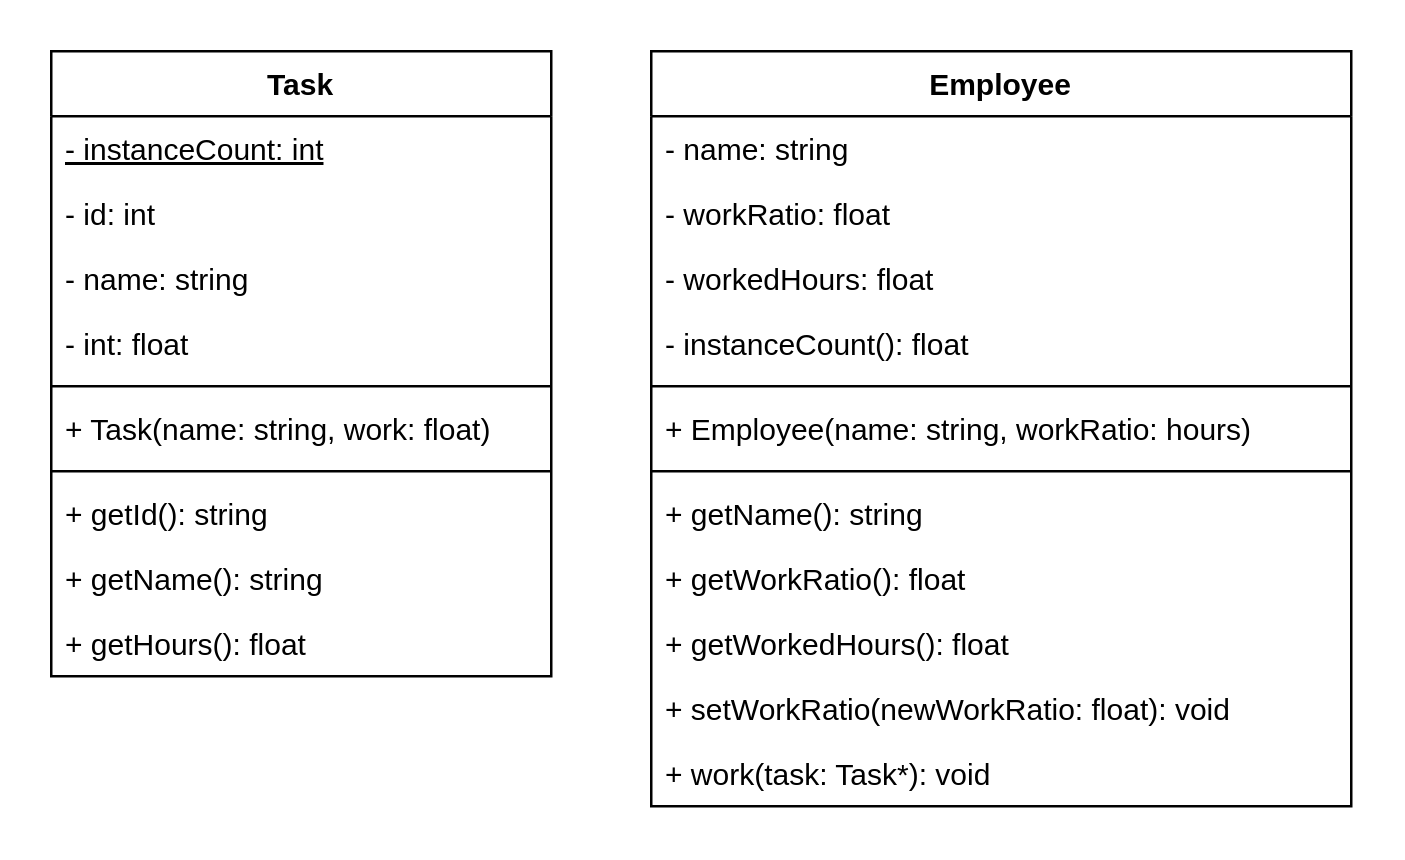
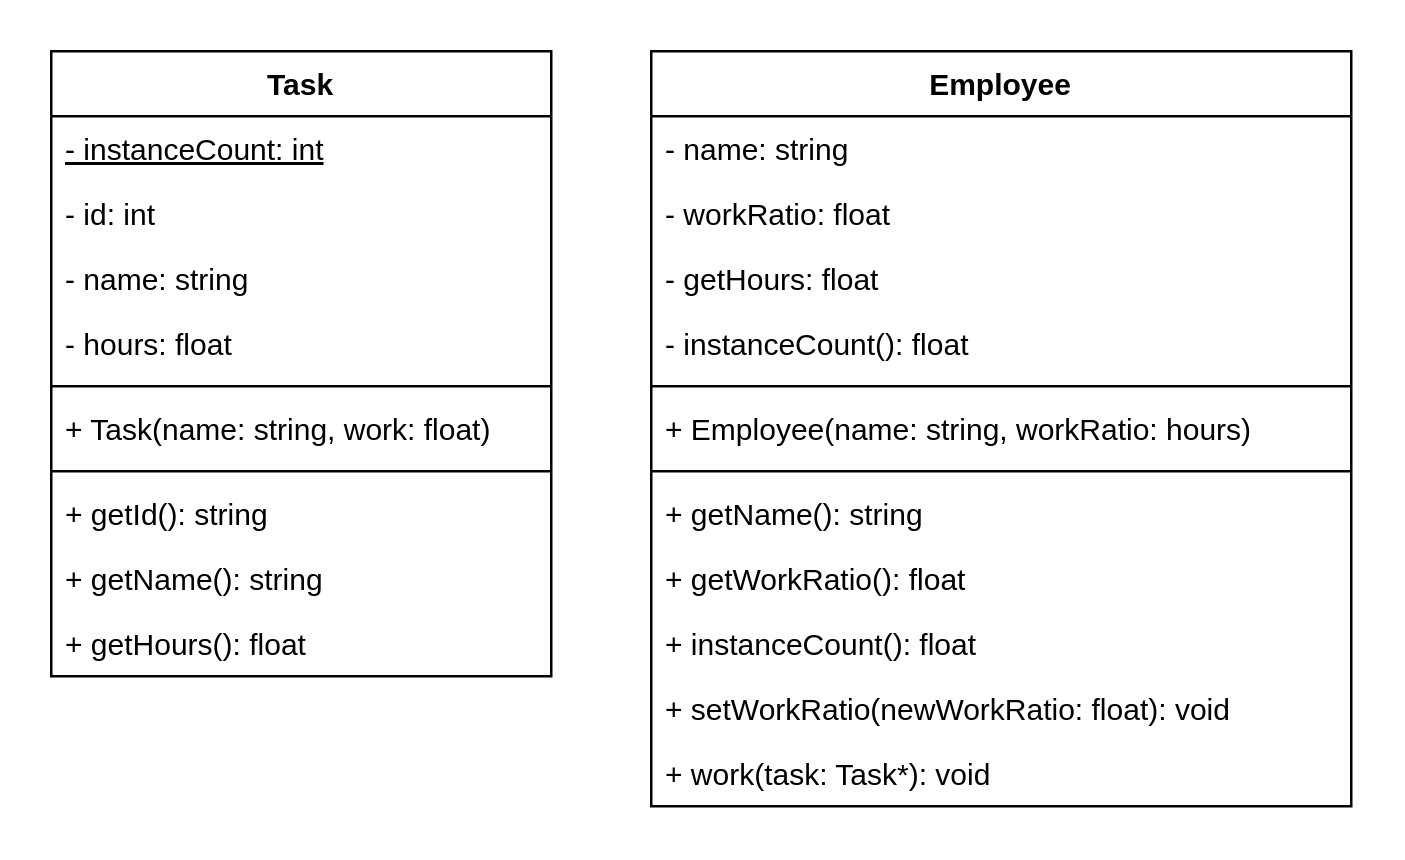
(817, 280) -> (792, 280)
(146, 345) -> (167, 345)
(859, 645) -> (847, 645)
